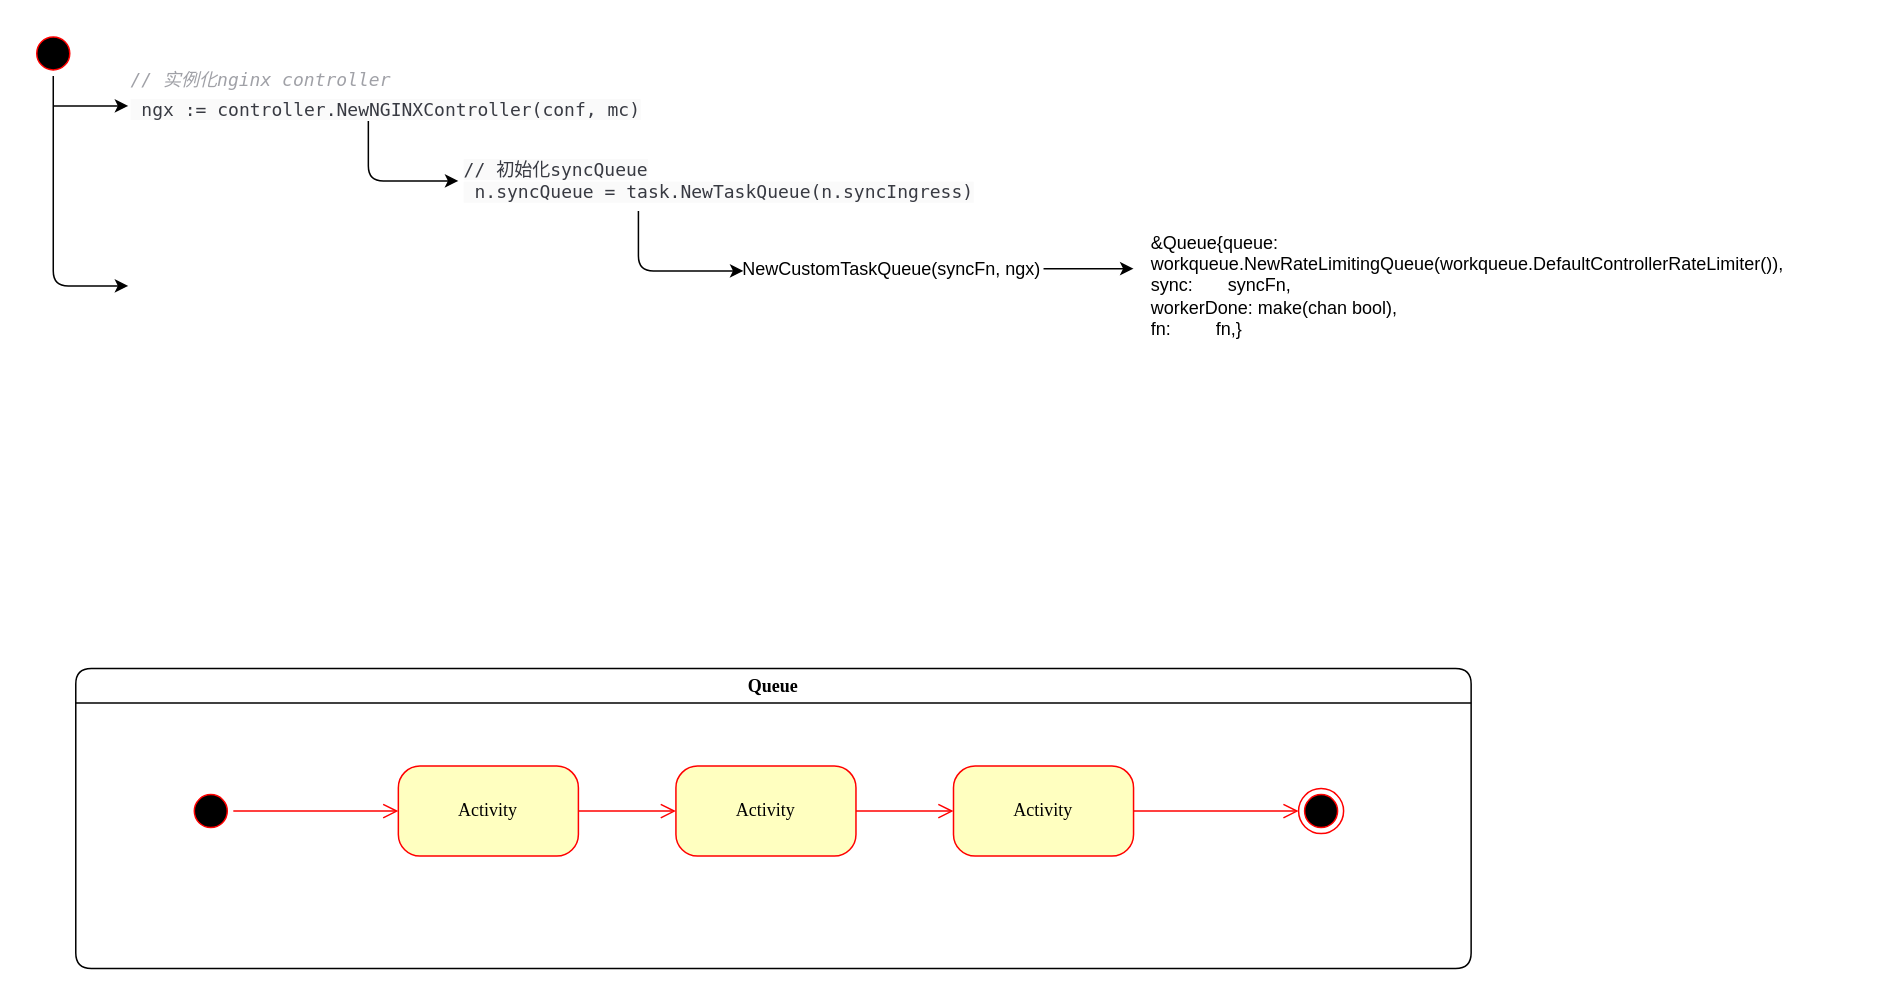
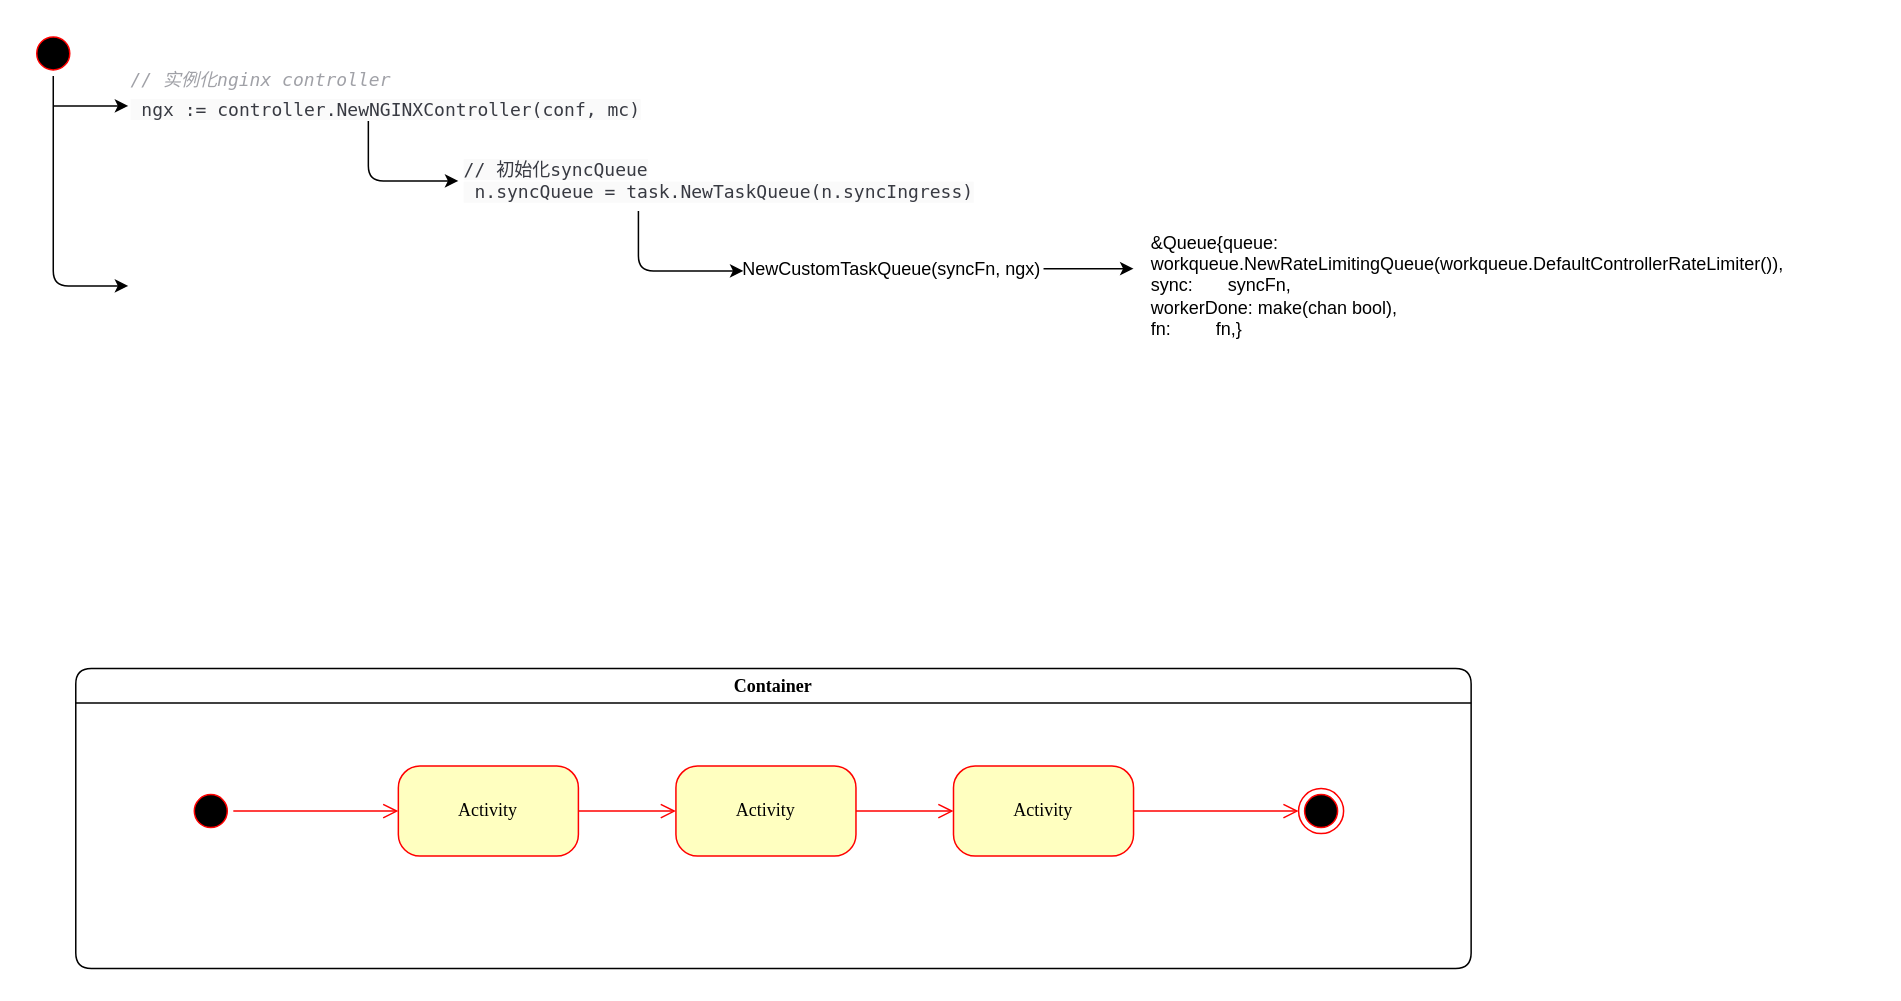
(773, 686) -> (773, 686)
